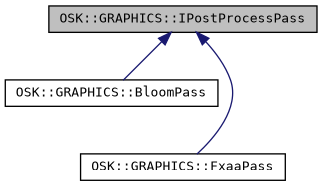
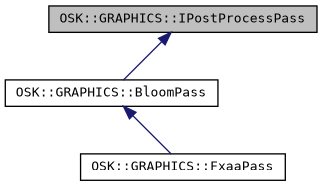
(232, 100) -> (152, 135)
